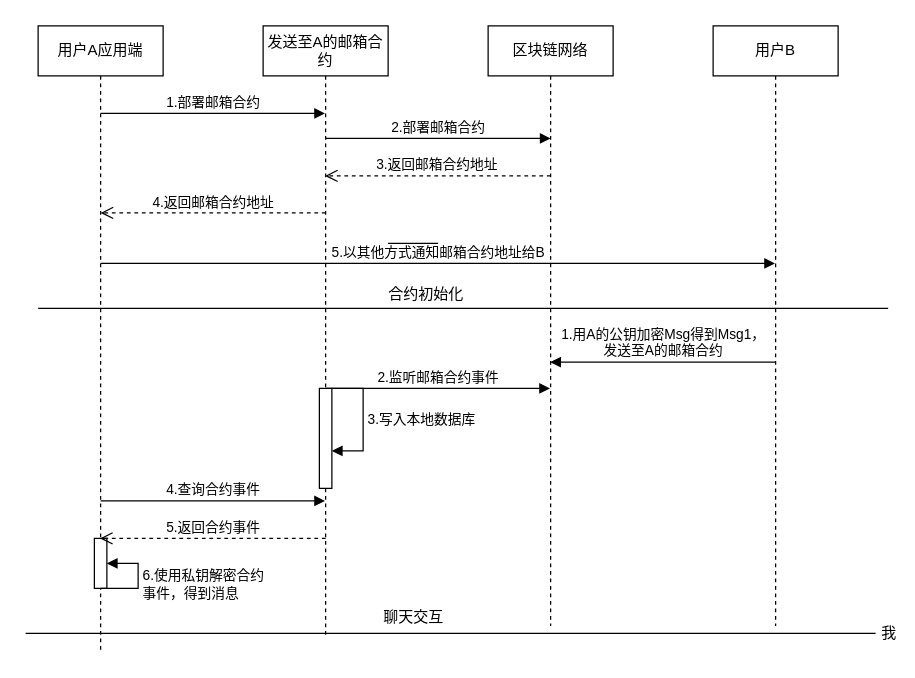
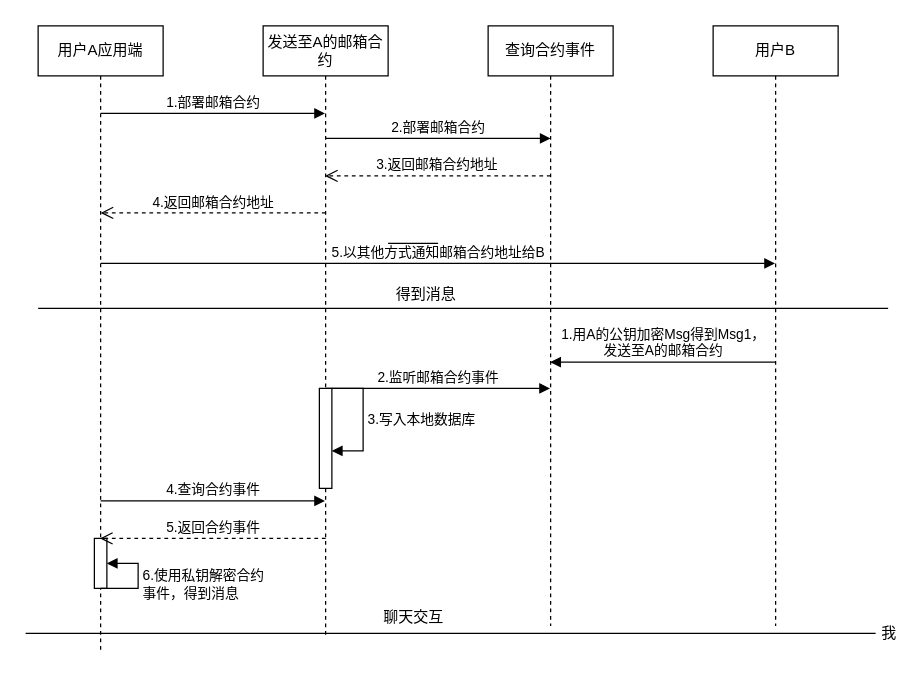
(551, 51) -> (551, 51)
(426, 294) -> (426, 294)
